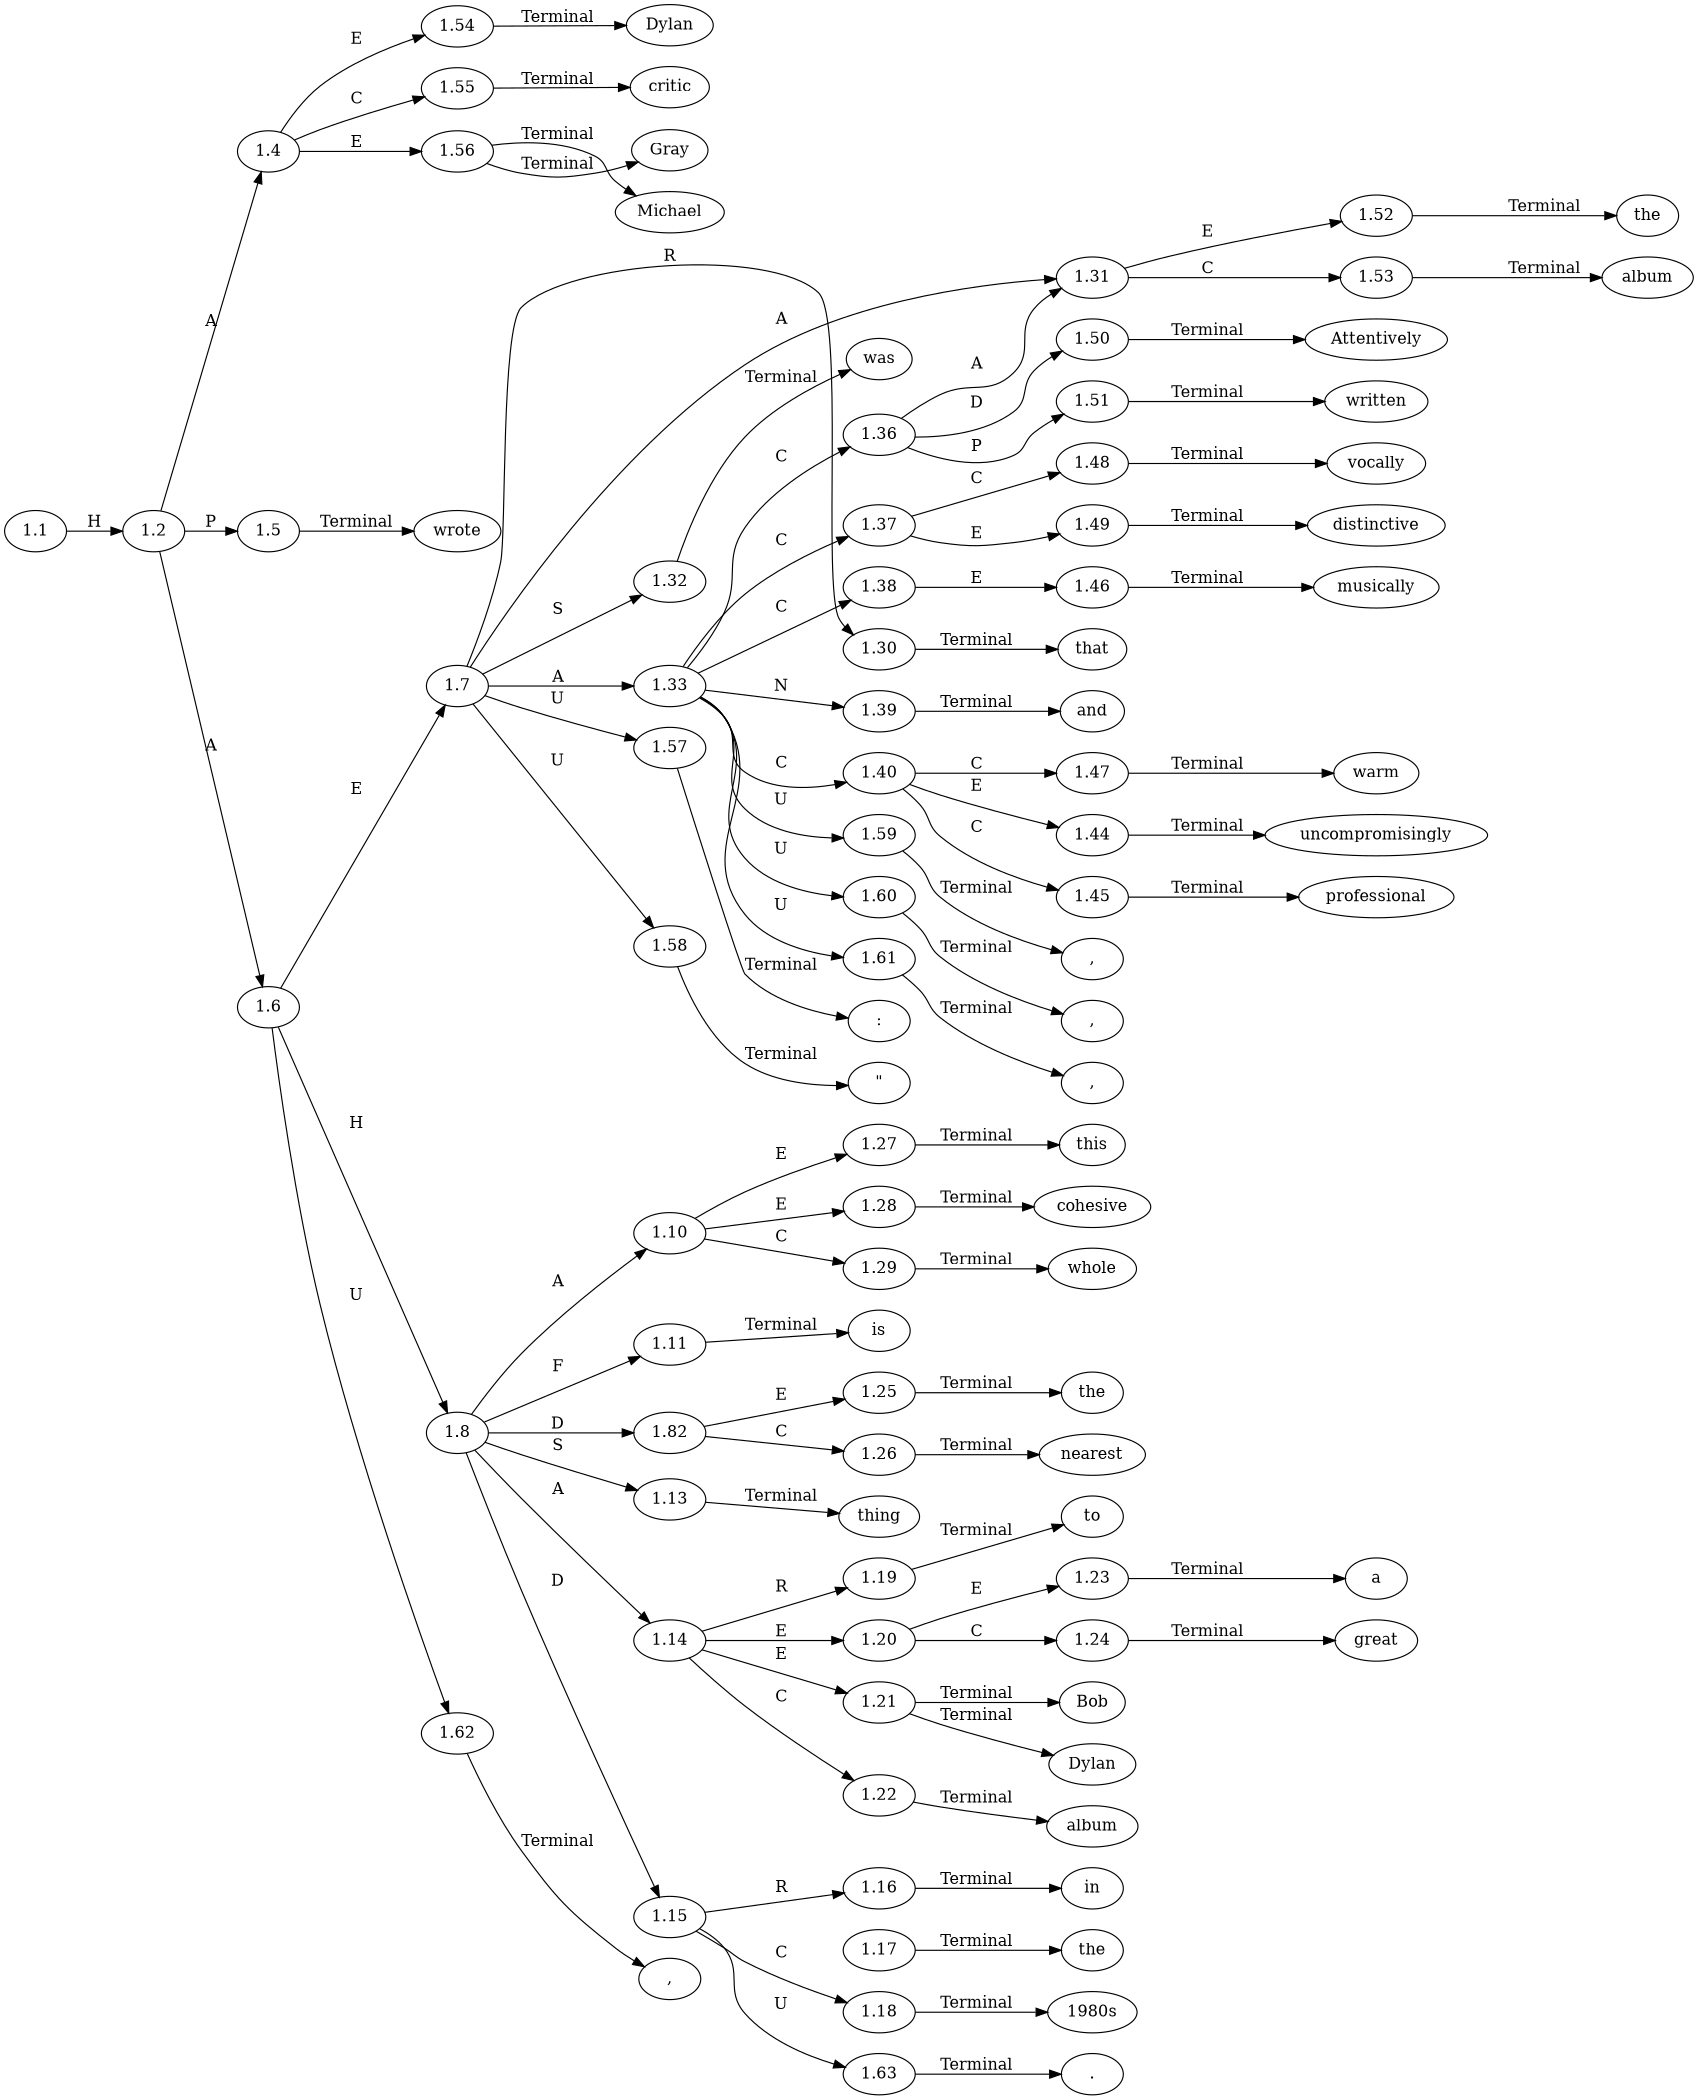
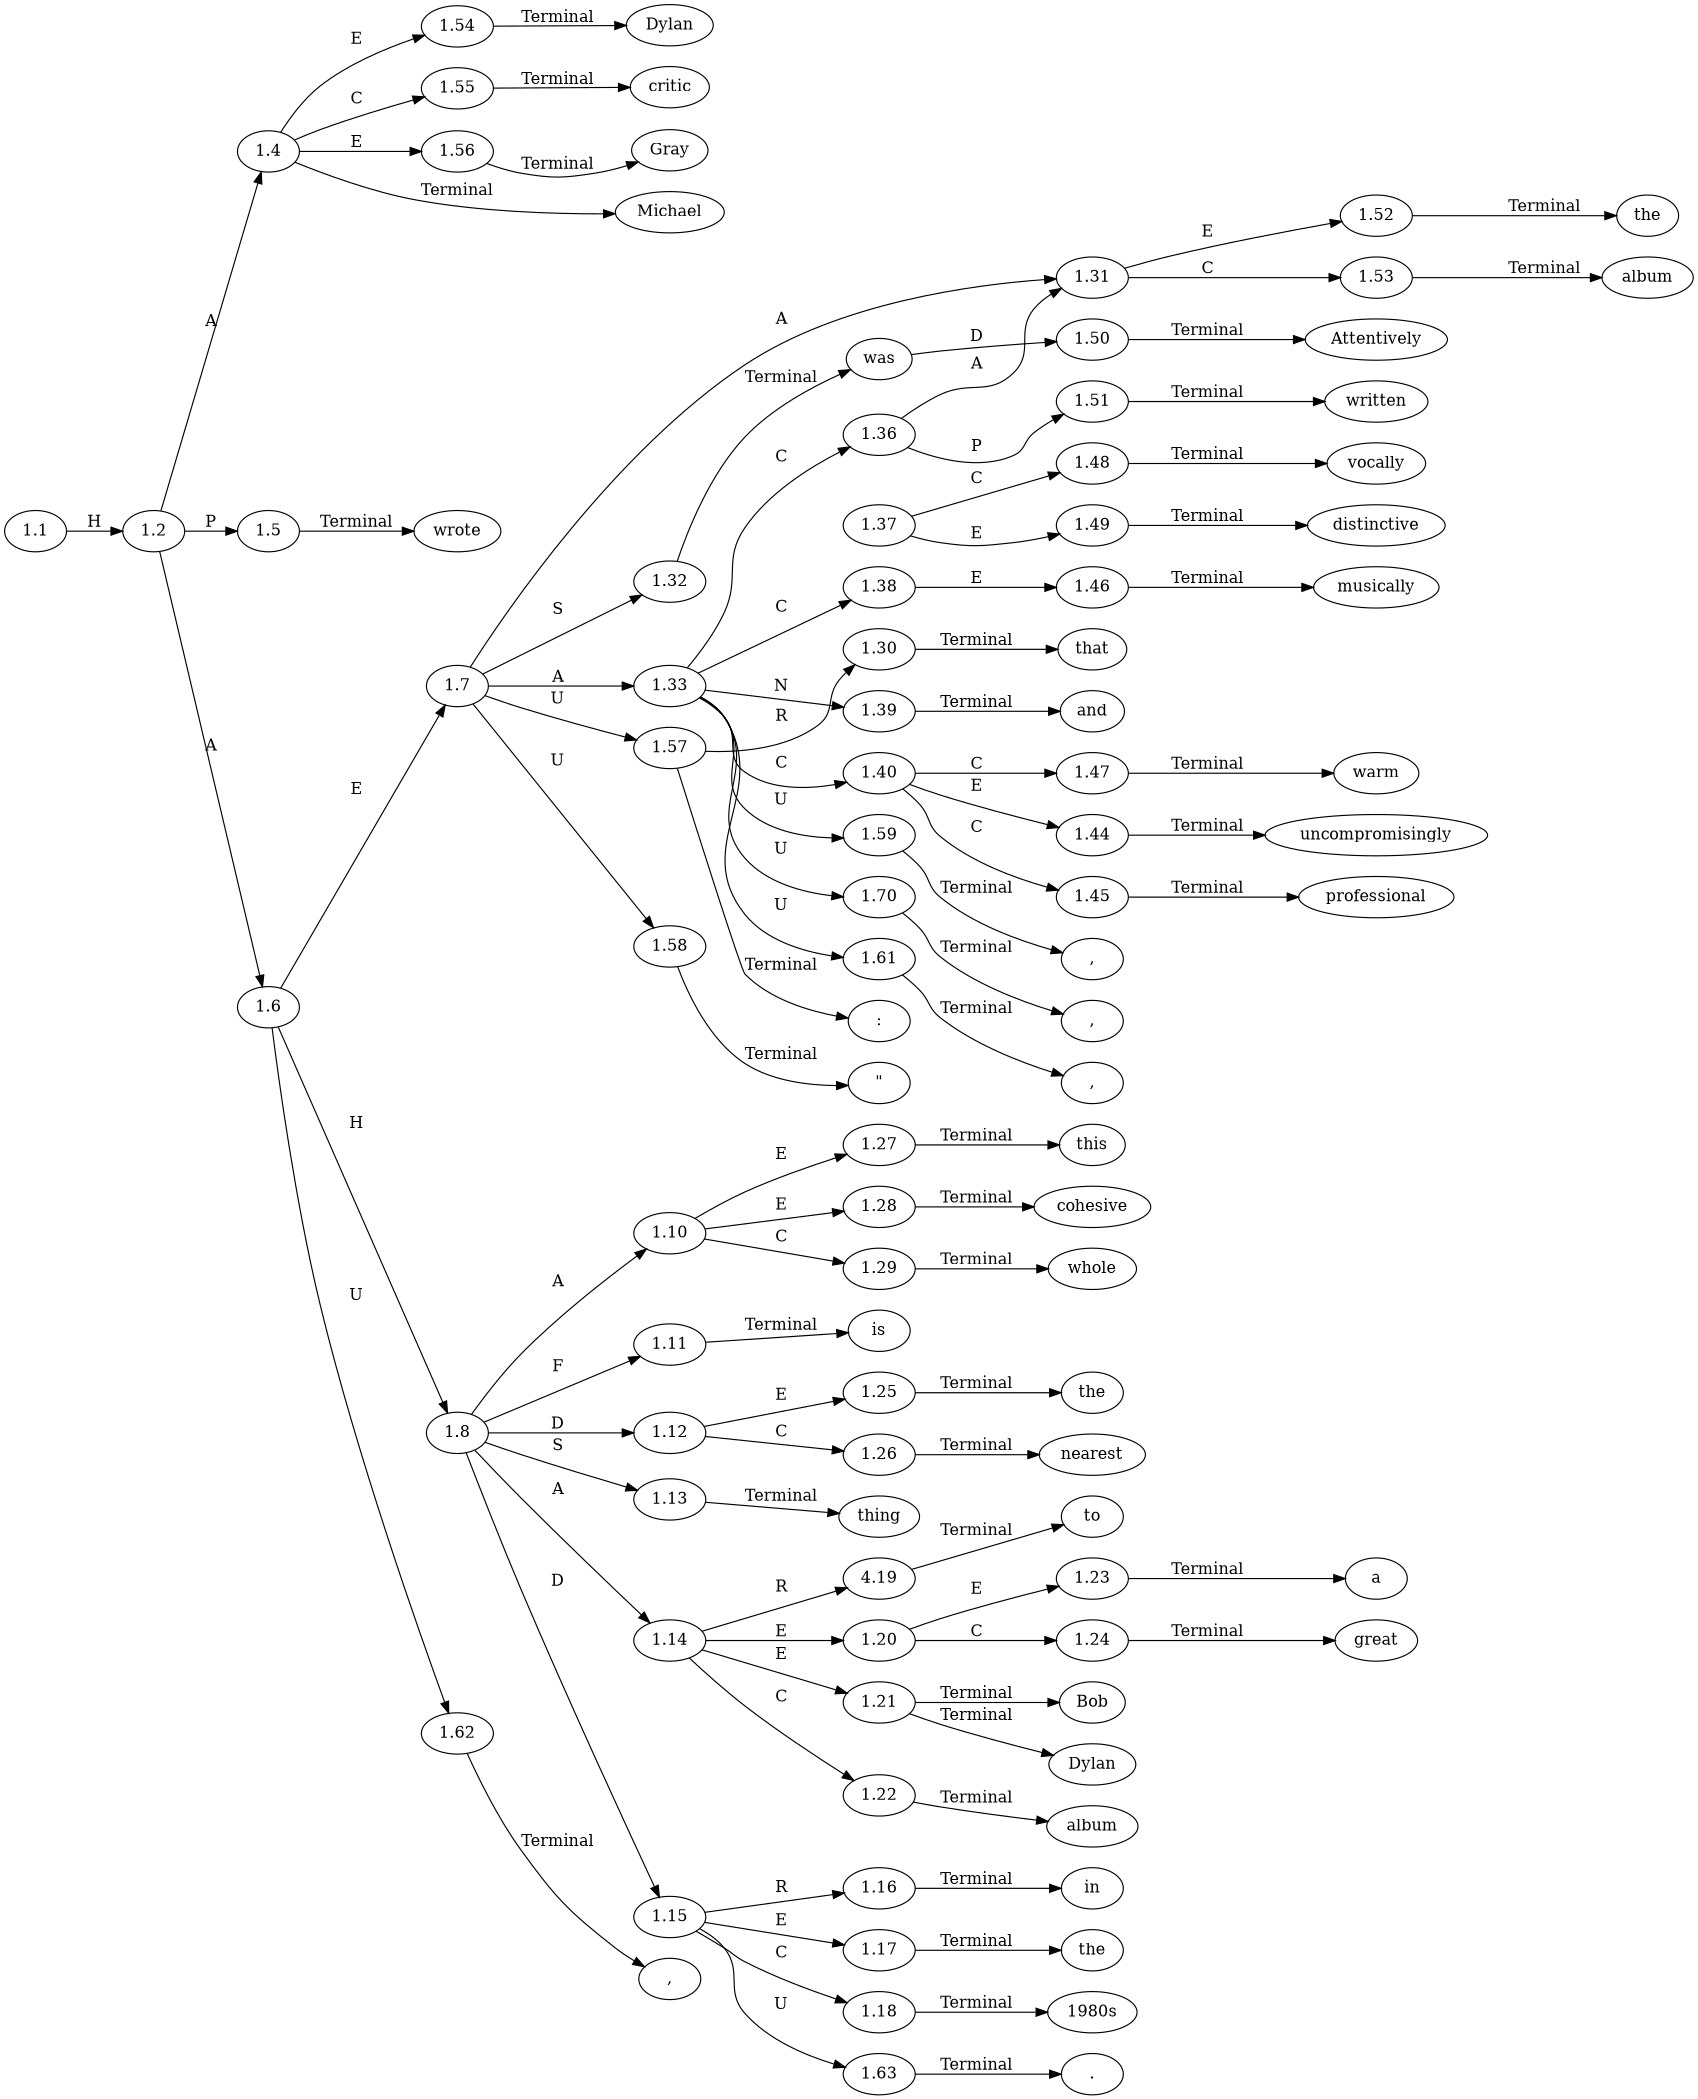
(567, 147) -> (446, 205)
(655, 267) -> (793, 739)
(999, 420) -> (978, 347)
(750, 591) -> none
(879, 897) -> (879, 897)
(670, 1433) -> (670, 1433)
(879, 1579) -> (879, 1579)
none -> (769, 1933)
